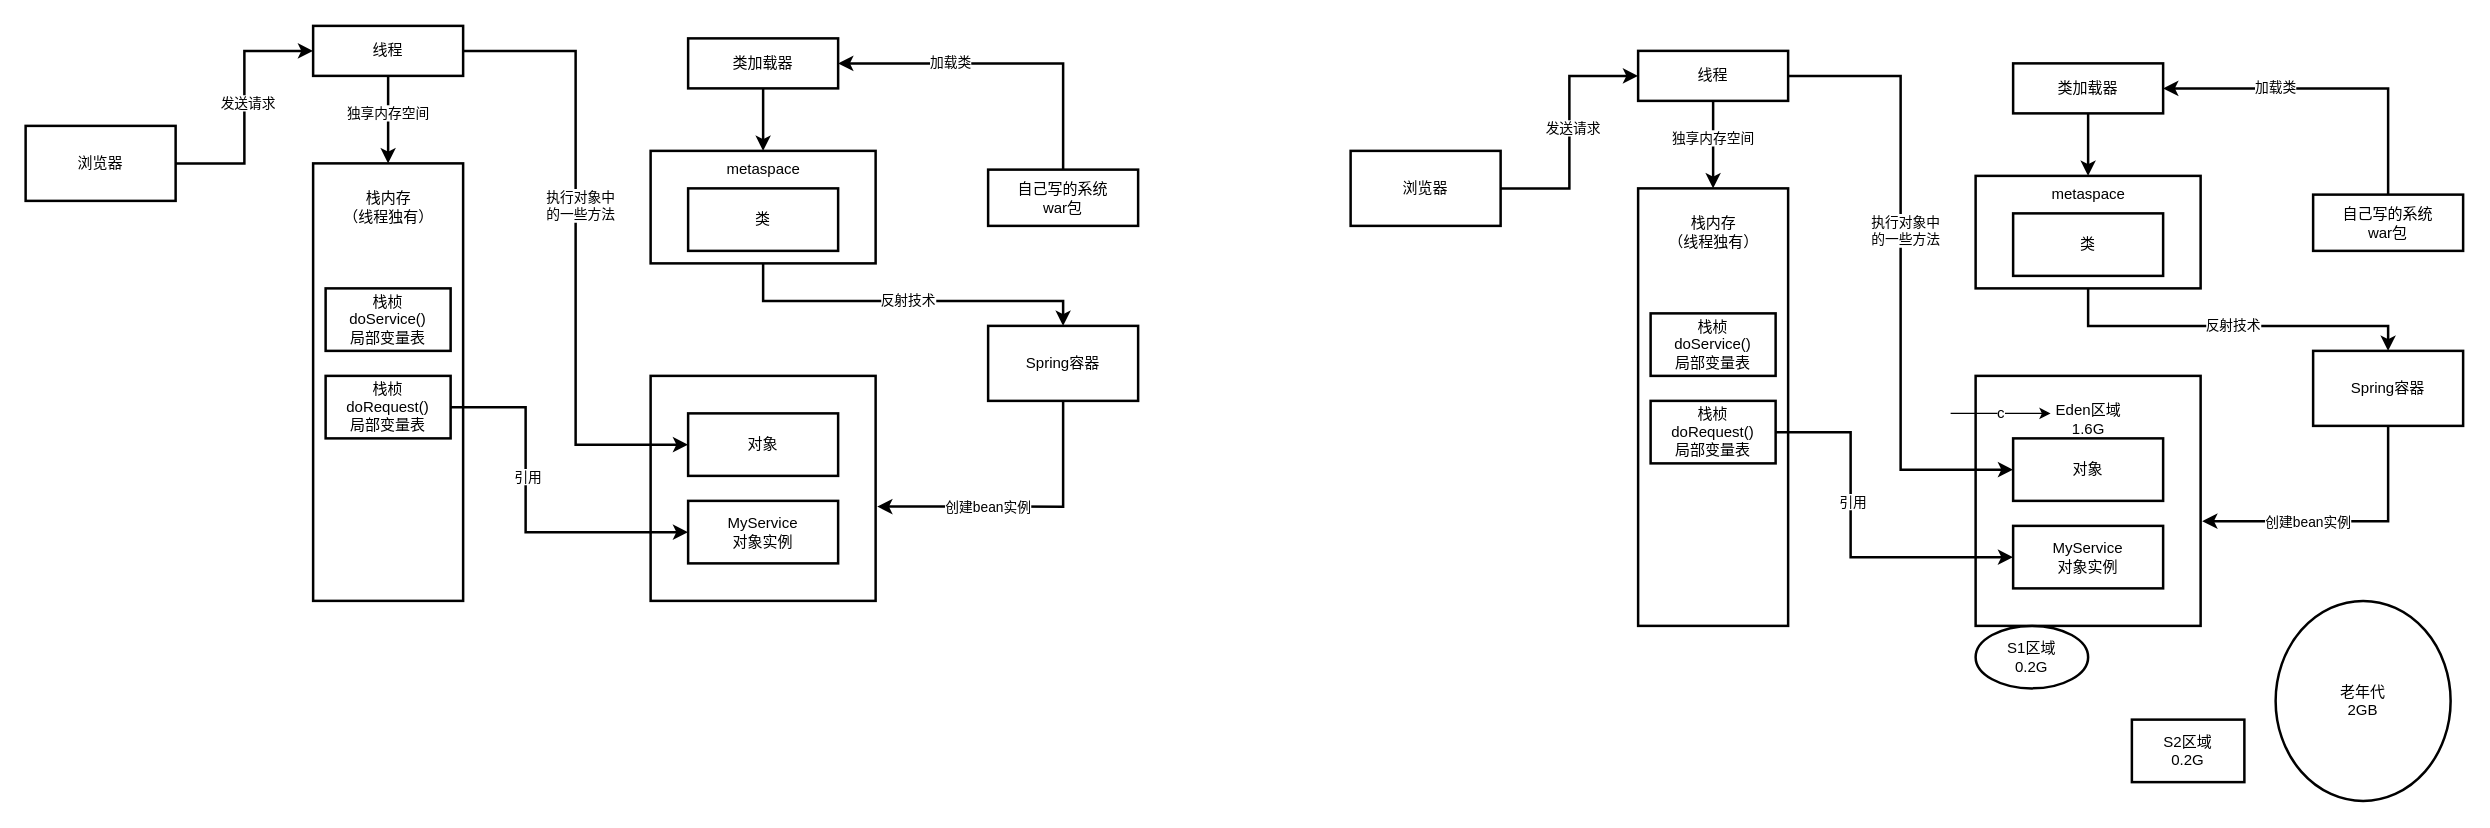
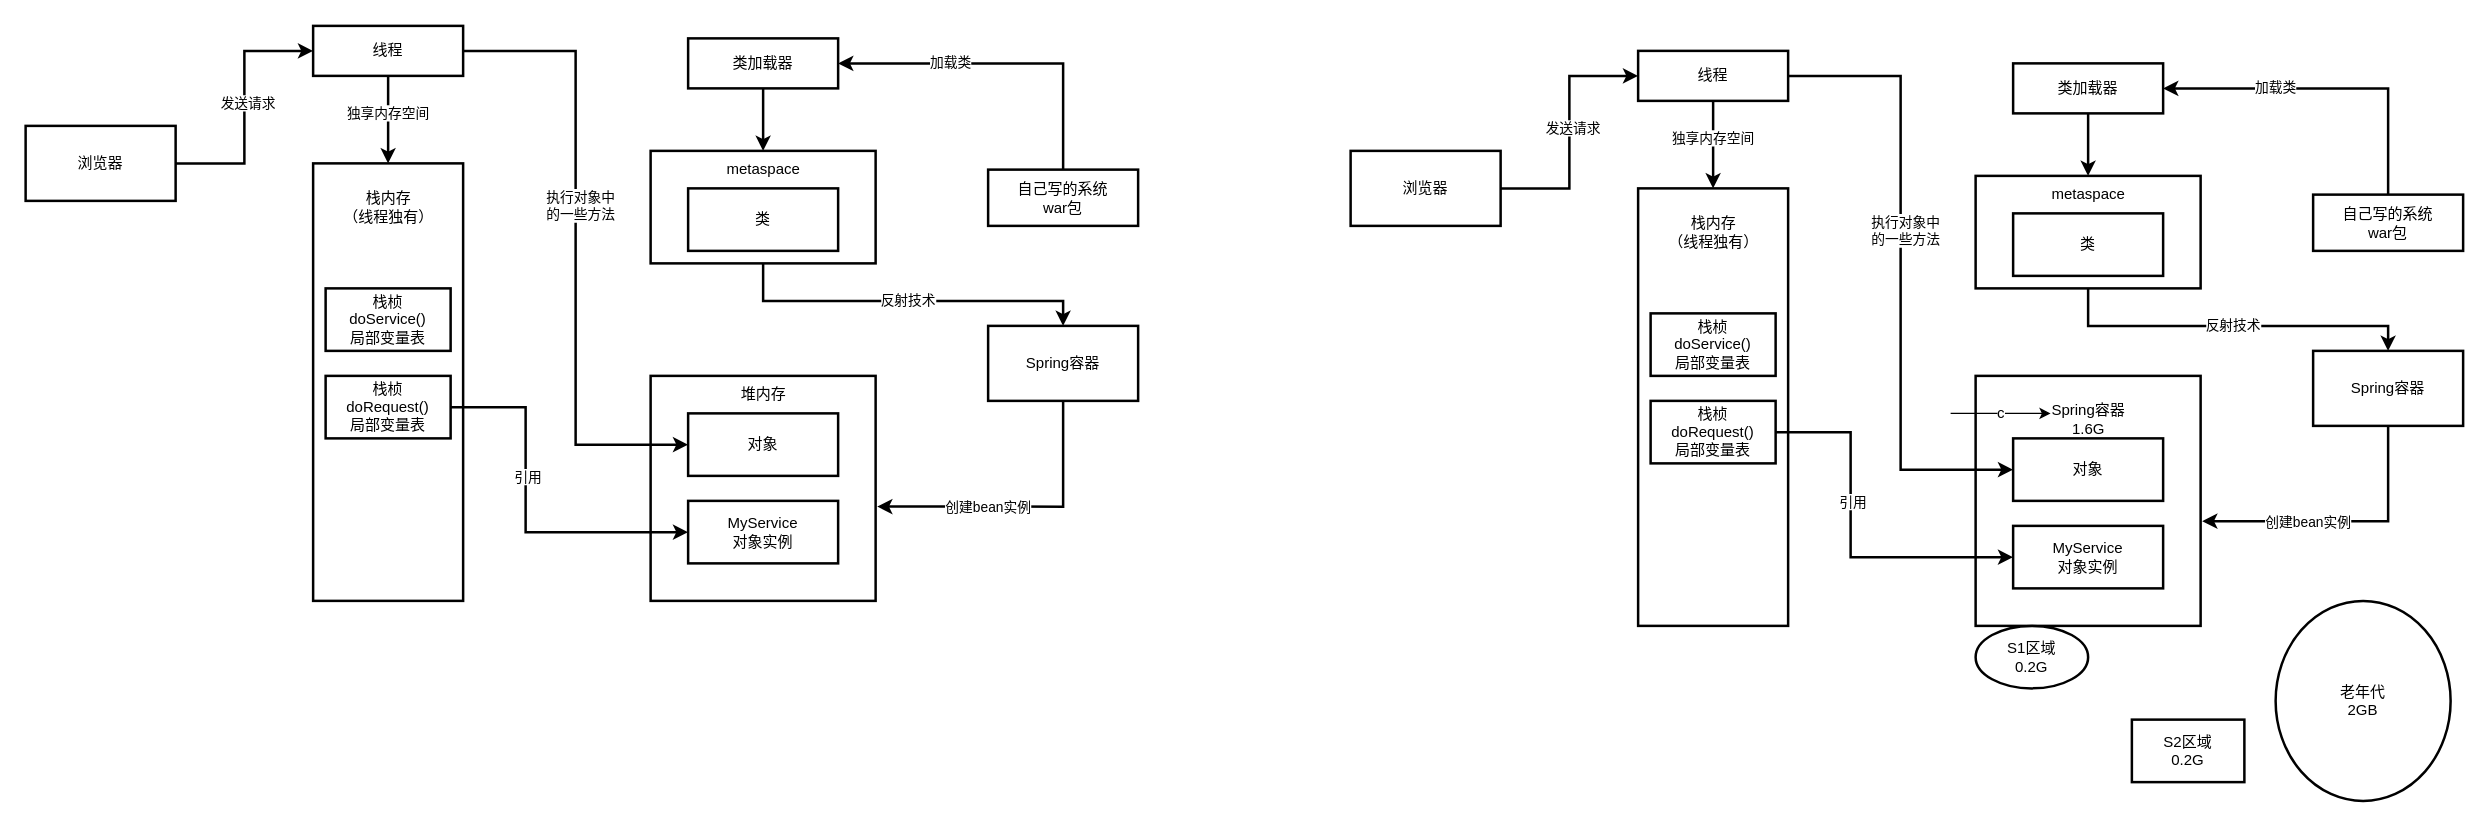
none -> (763, 394)
(2089, 419) -> (2089, 419)
